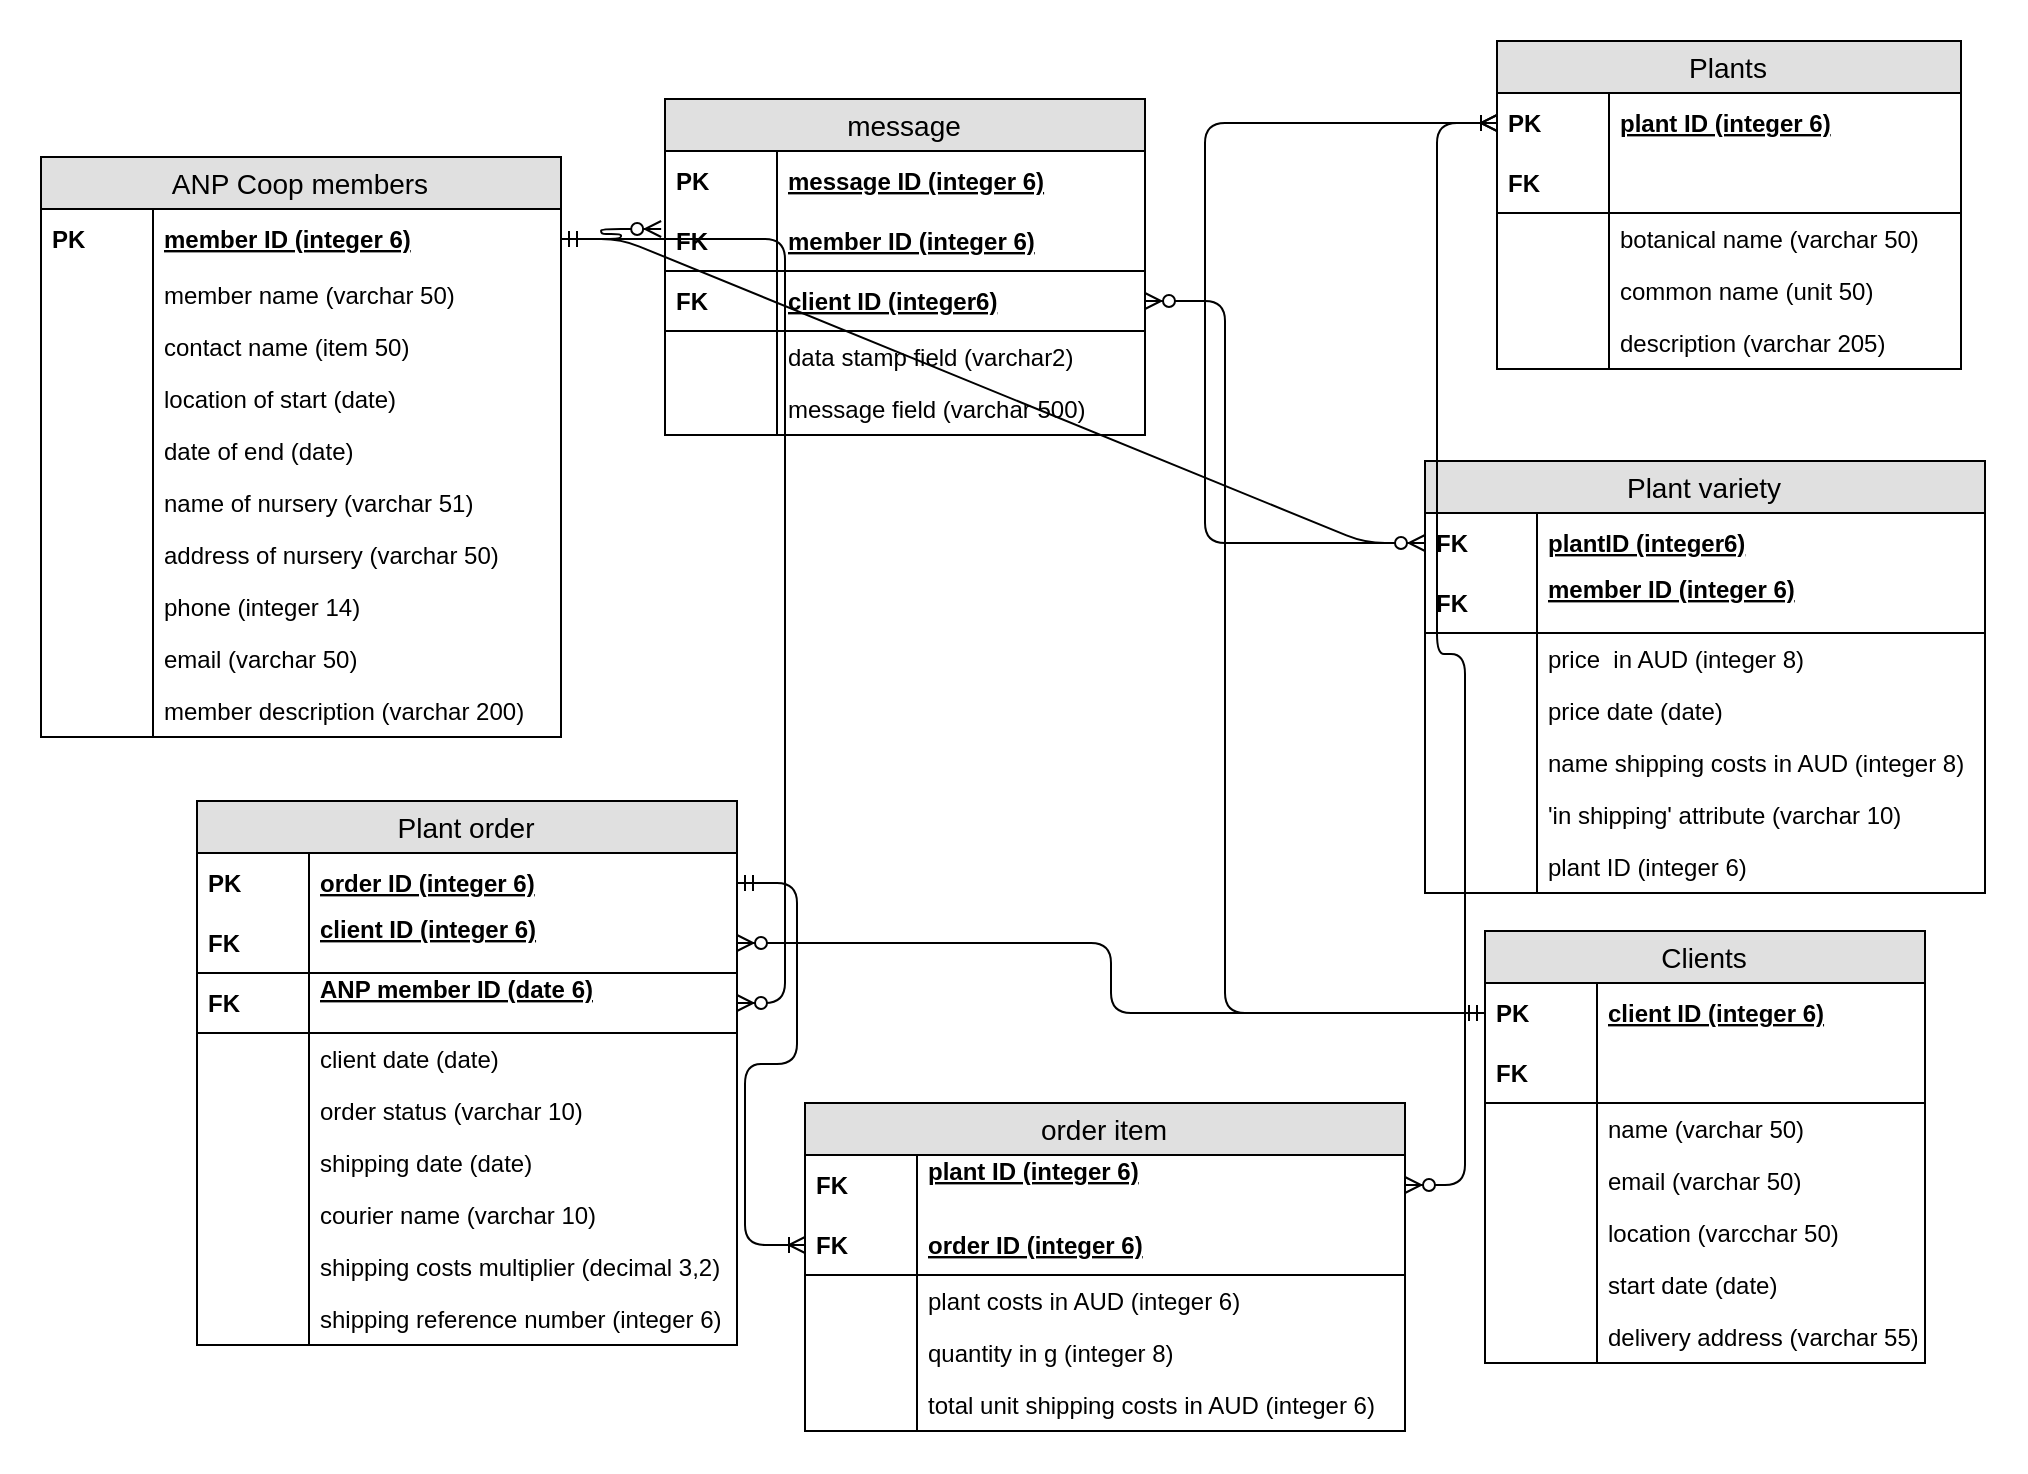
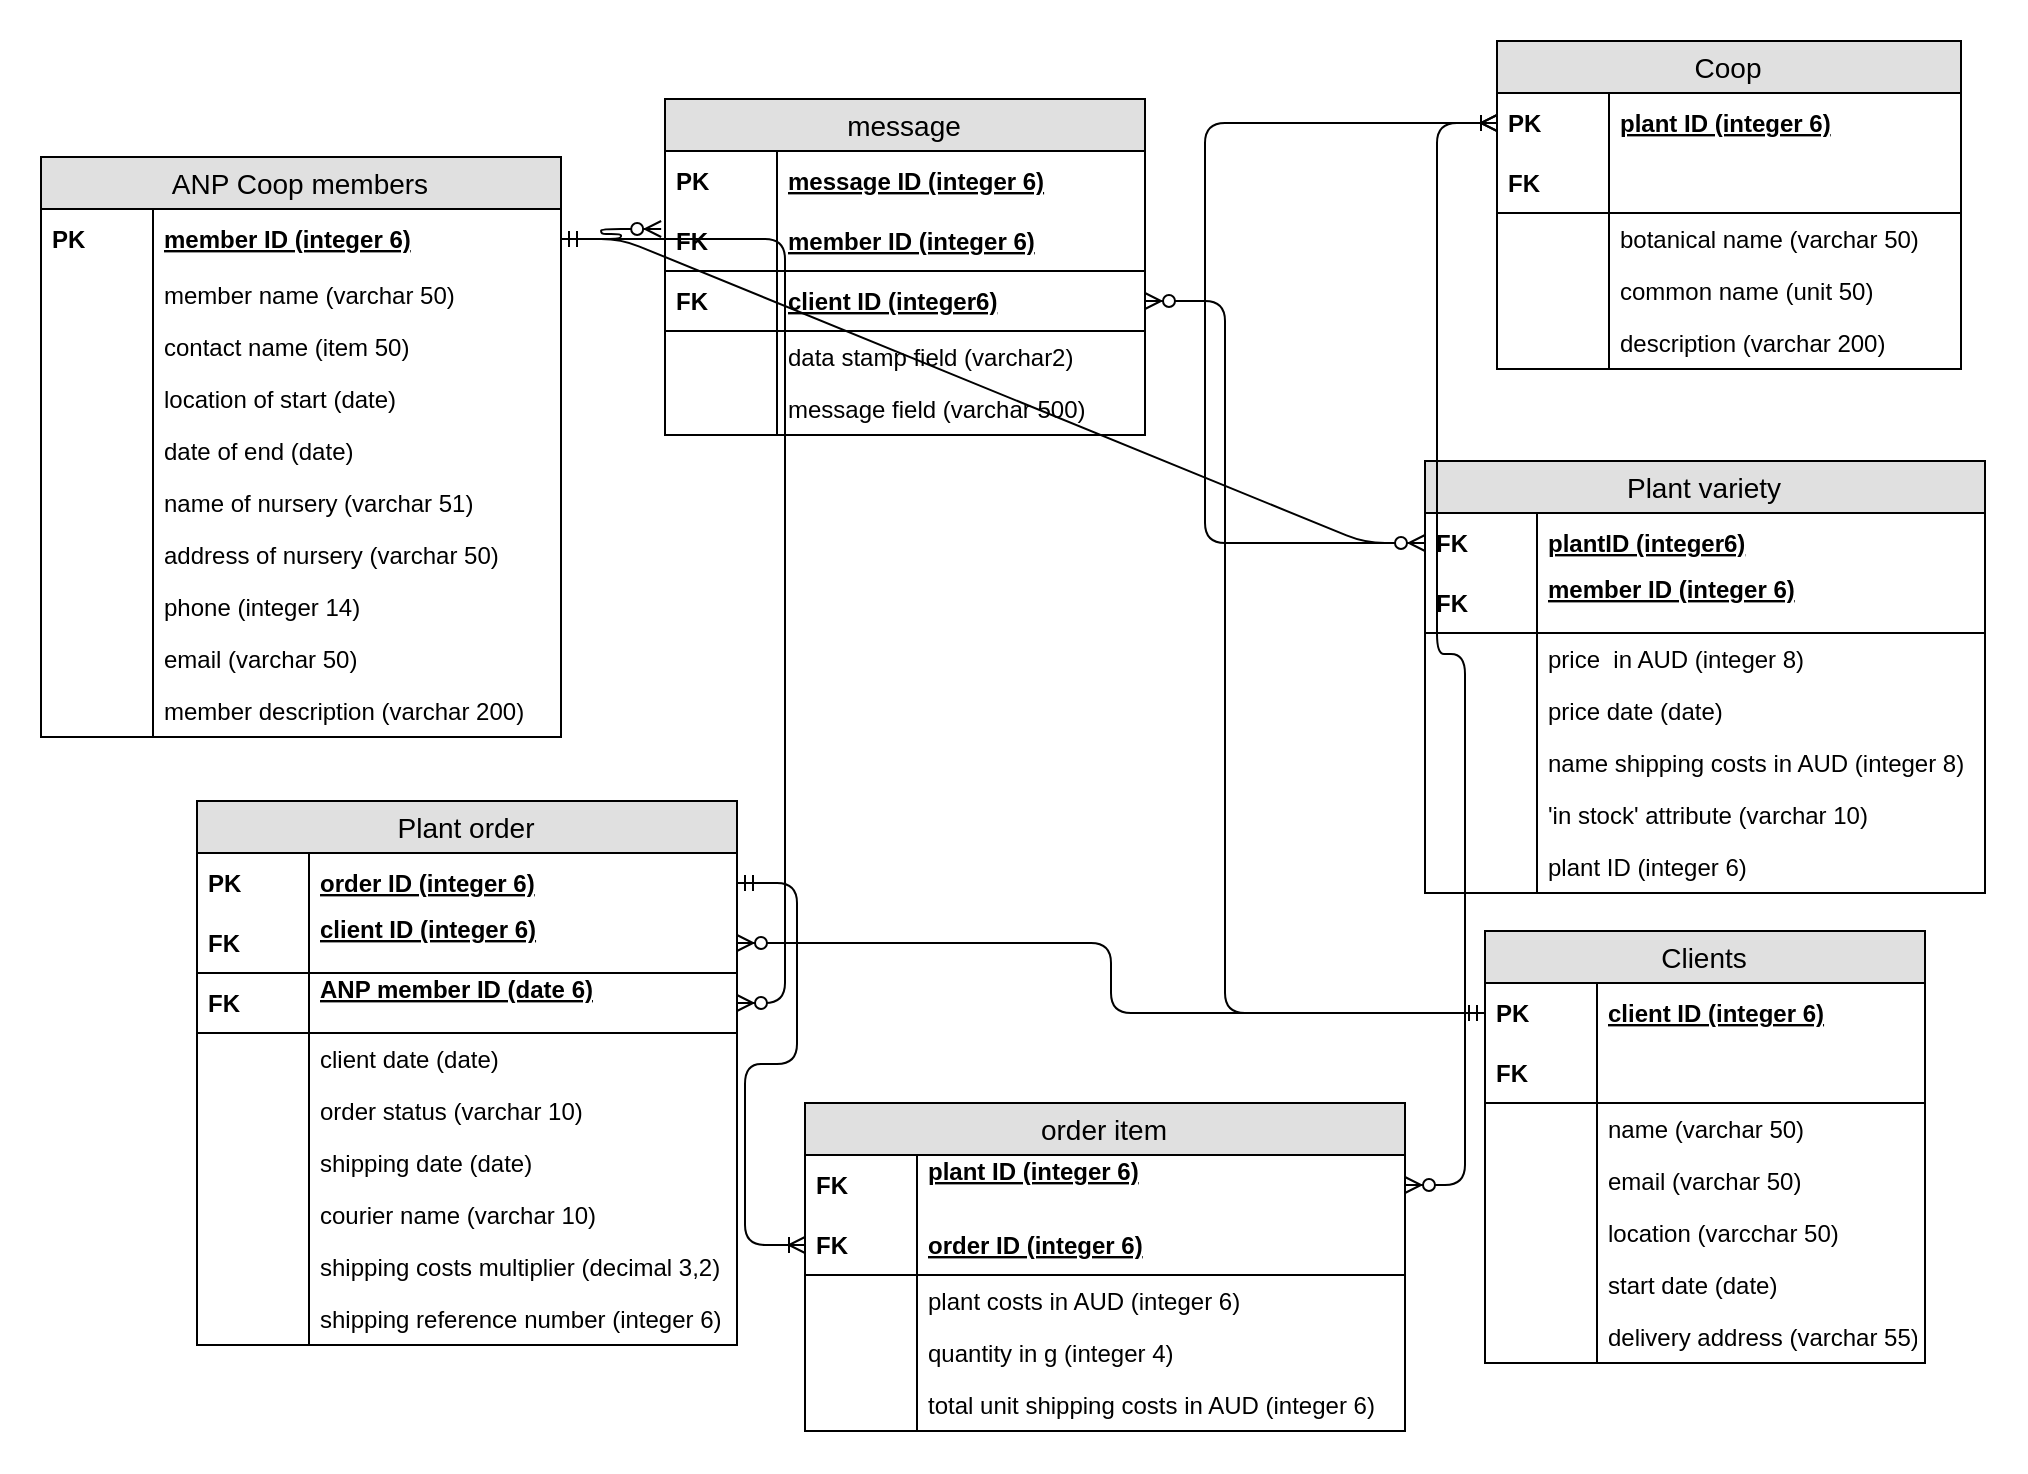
(1728, 69) -> (1728, 69)
(1776, 344) -> (1776, 344)
(1759, 816) -> (1745, 816)
(1077, 1354) -> (1077, 1354)
